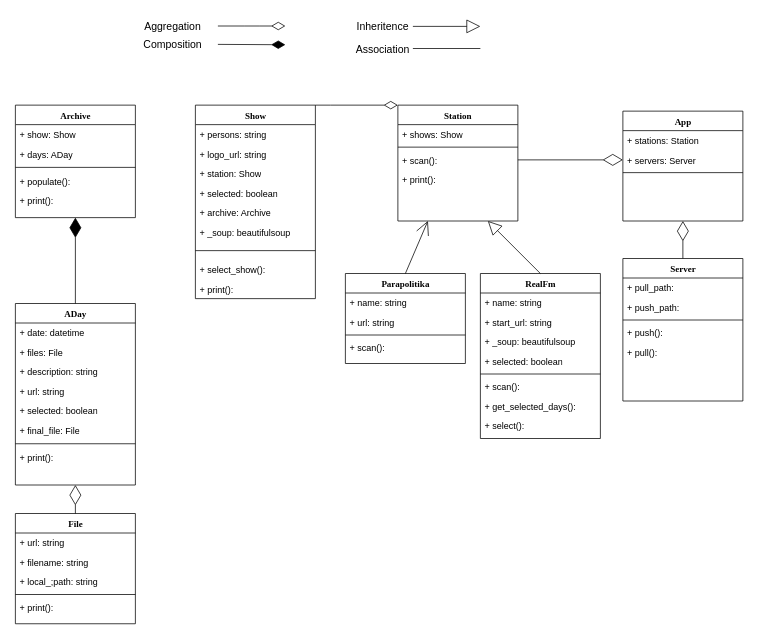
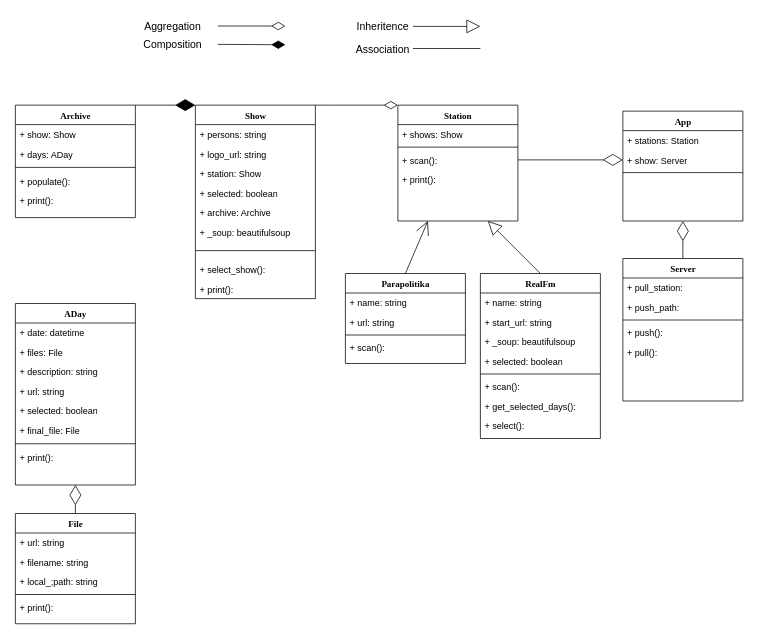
none -> (175, 105)
(667, 161) -> (659, 161)
(75, 269) -> none
(653, 289) -> (659, 289)
